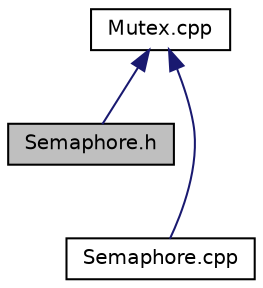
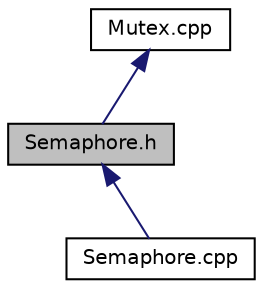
(194, 155) -> (131, 210)
